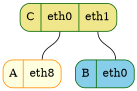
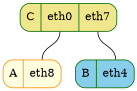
(98, 17) -> (98, 17)
(115, 73) -> (115, 73)
